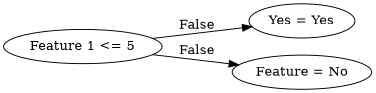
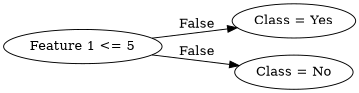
(302, 21) -> (294, 21)
(302, 72) -> (294, 72)
